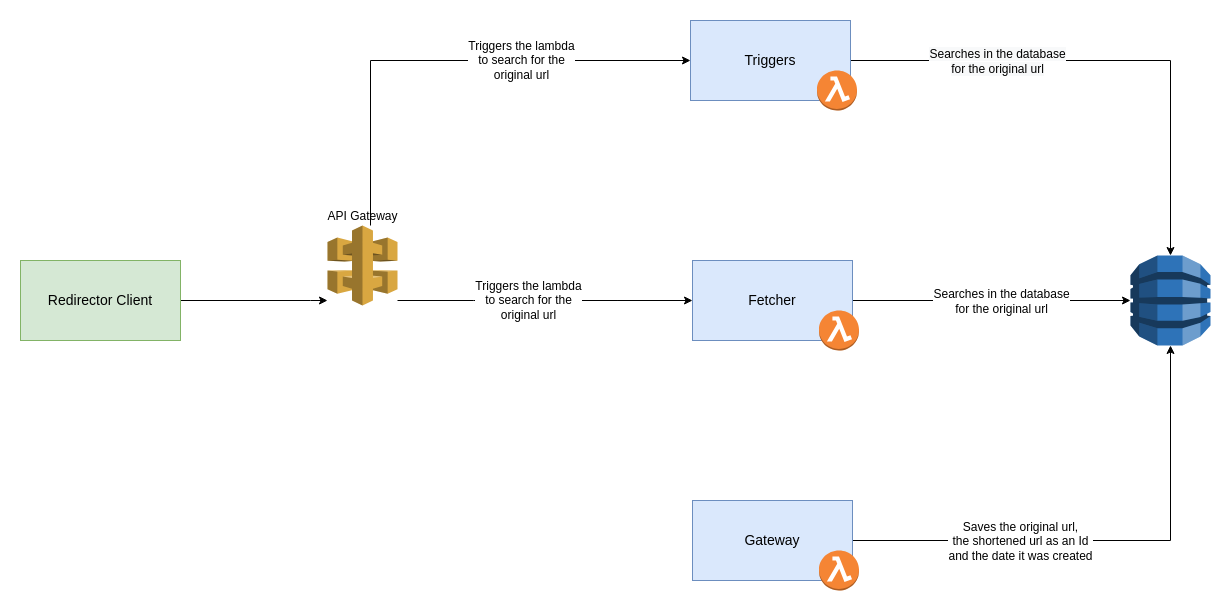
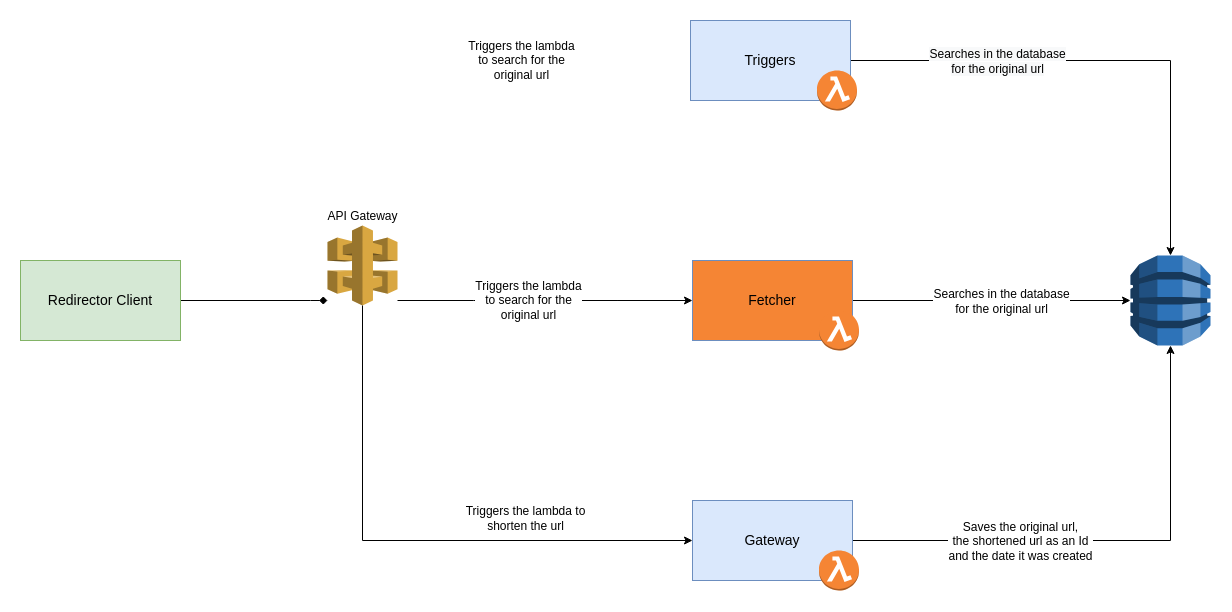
(371, 95) -> none
(319, 301) -> (319, 301)
(773, 301) -> (773, 301)
none -> (407, 541)
